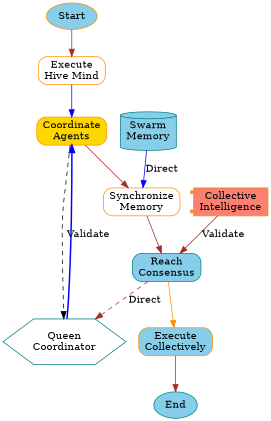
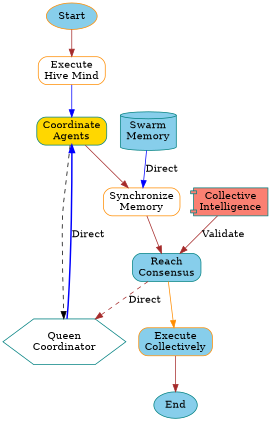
(72, 131) -> (72, 131)
(231, 202) -> (231, 202)
(88, 235) -> (88, 235)
